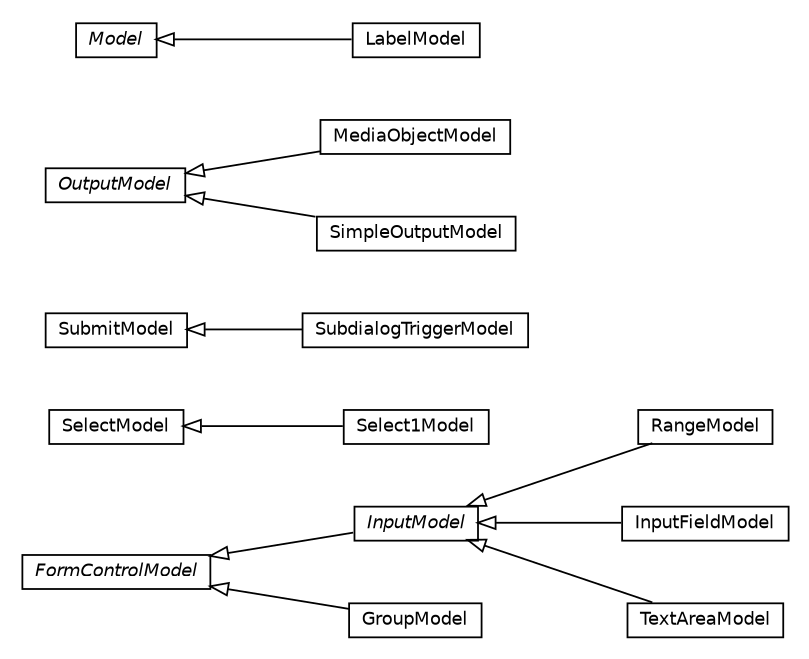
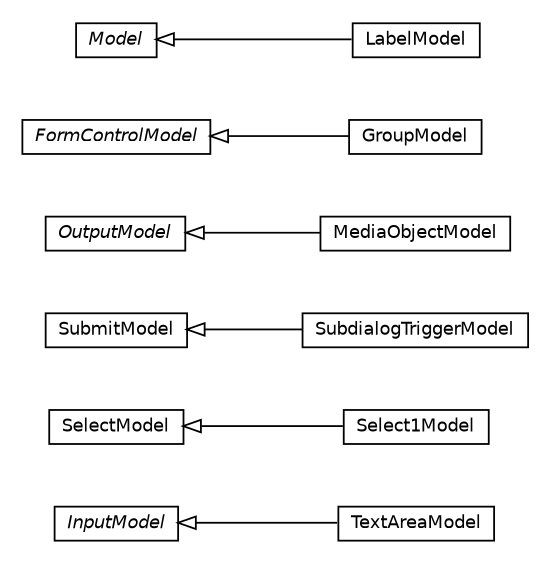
(415, 233) -> none
(704, 426) -> none
(704, 523) -> none
(291, 543) -> none
